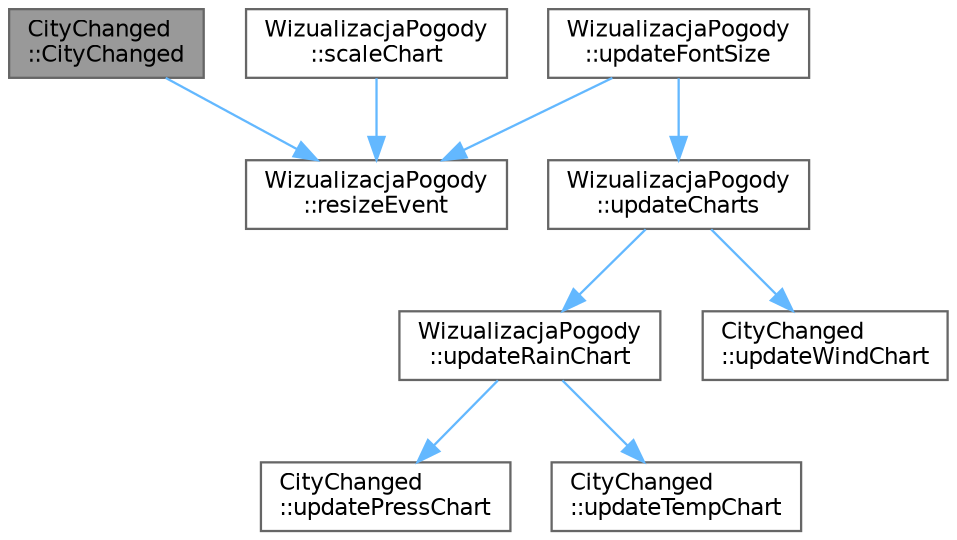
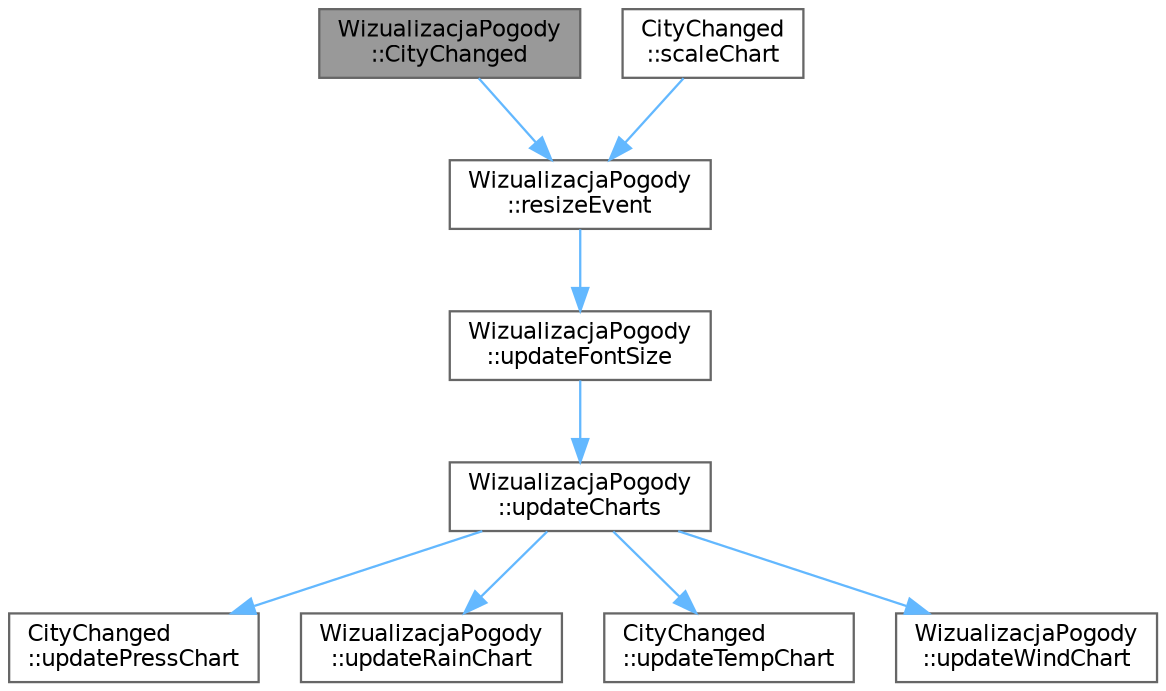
(106, 43) -> (450, 43)
(377, 43) -> (713, 43)
(538, 114) -> (580, 258)
(825, 346) -> (1027, 648)
(466, 413) -> (368, 569)
(595, 413) -> (646, 564)
